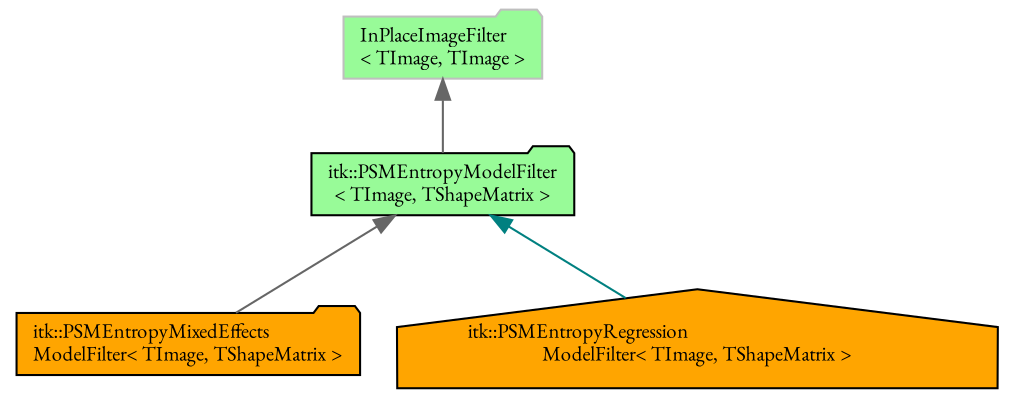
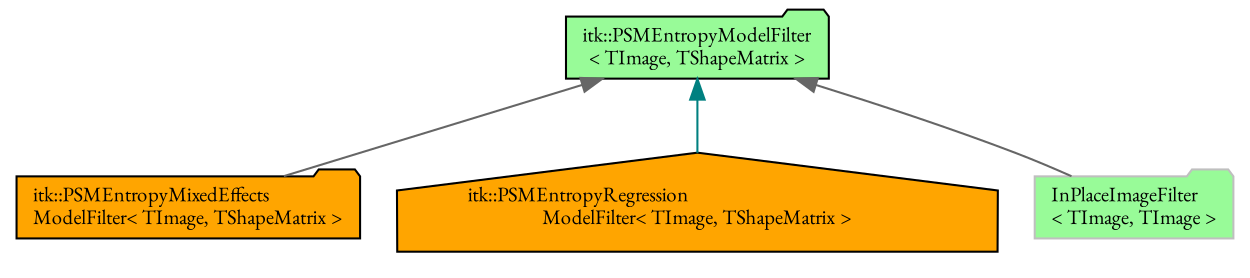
(443, 127) -> (945, 127)
